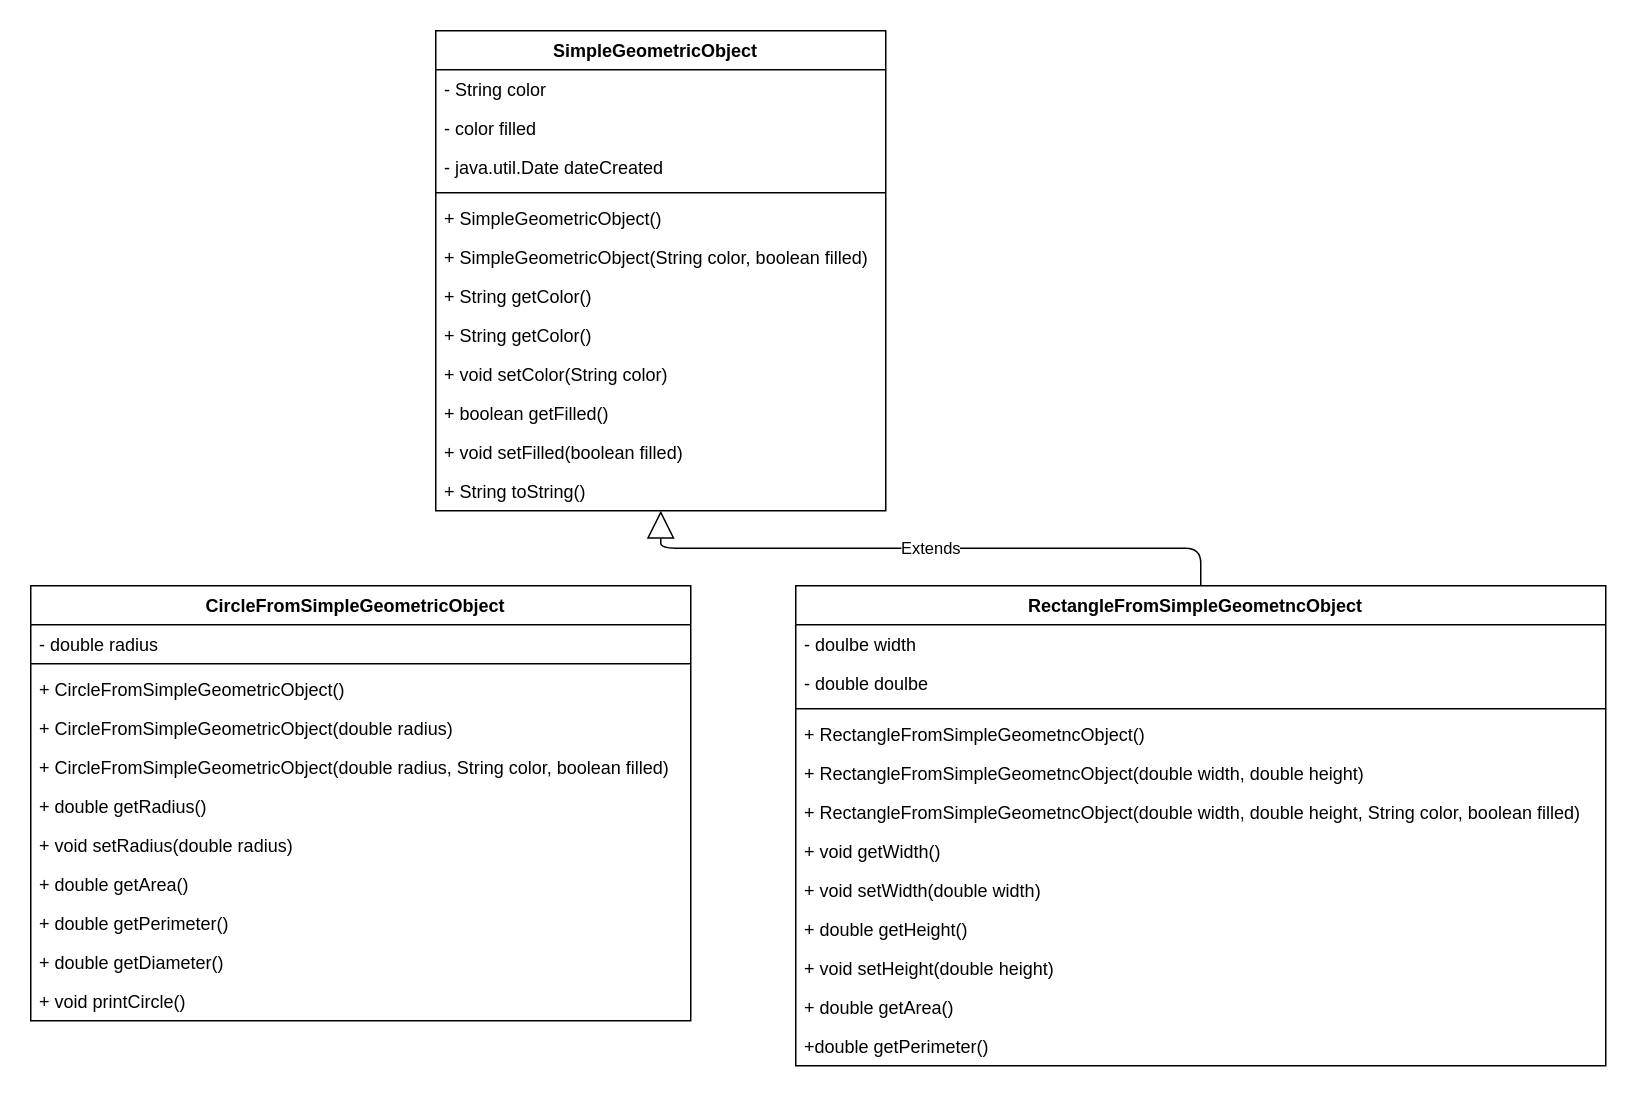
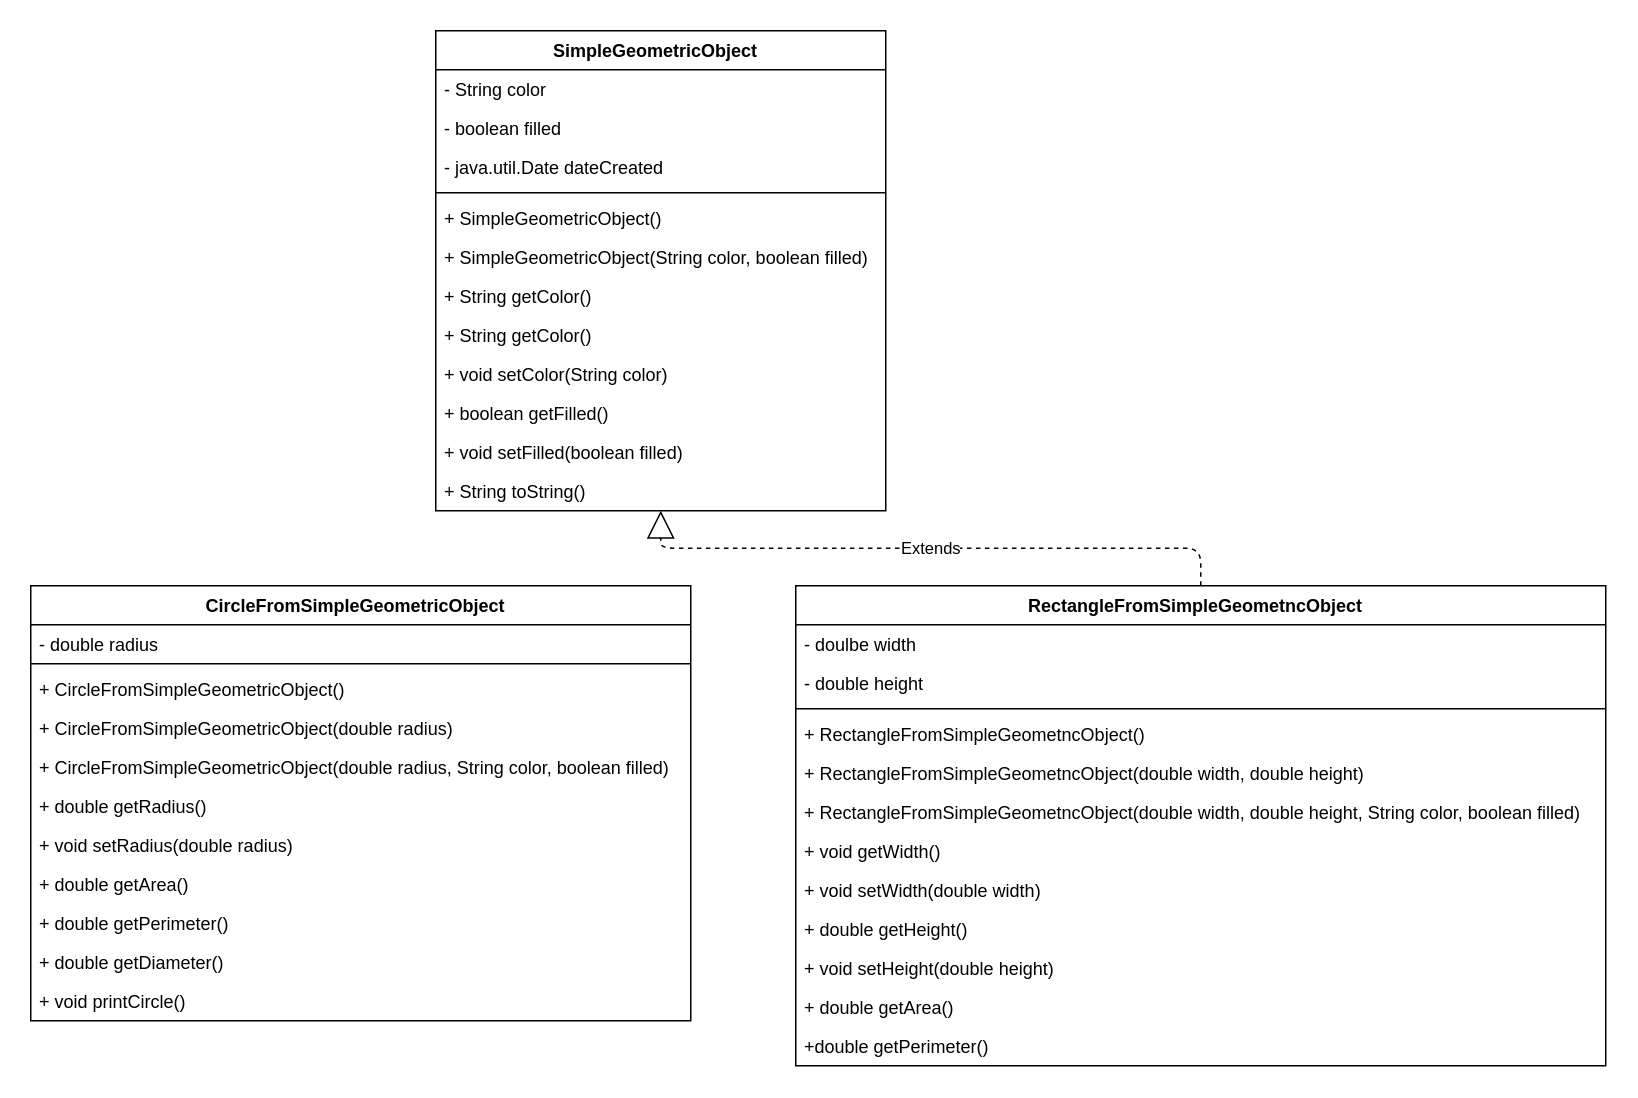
(501, 129) -> (511, 129)
(1092, 548) -> (1092, 548)
(870, 684) -> (870, 684)
